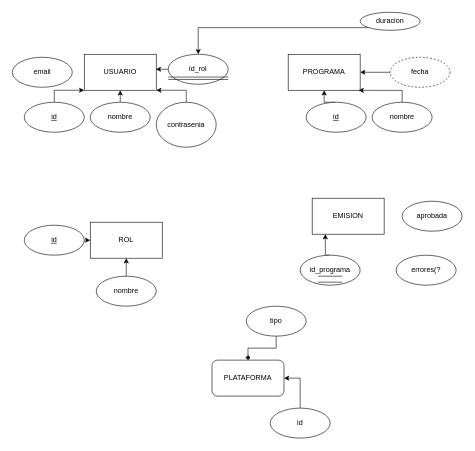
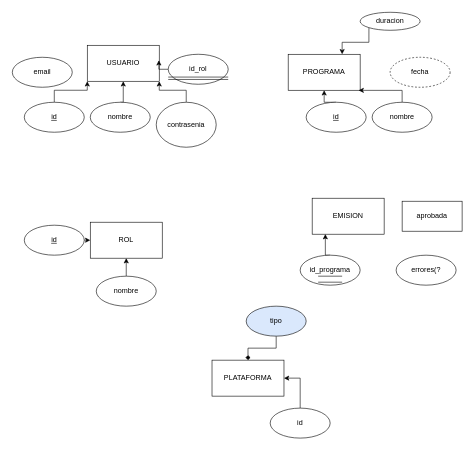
(283, 28) -> (342, 44)
(120, 72) -> (123, 63)
(365, 72) -> none
(432, 216) -> (432, 216)
(276, 321) -> (276, 321)
(248, 378) -> (248, 378)
